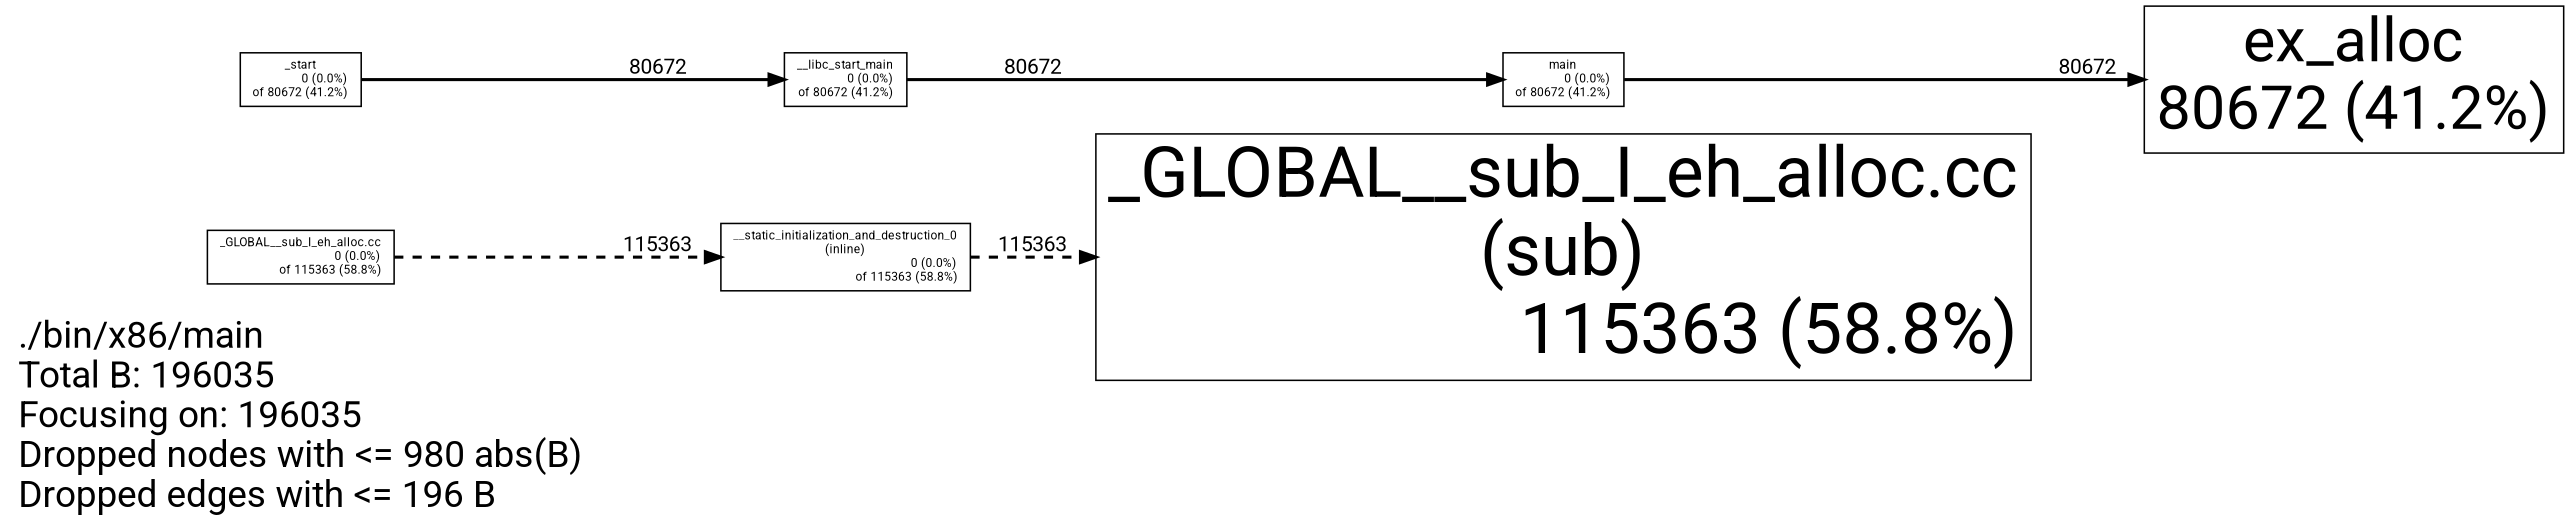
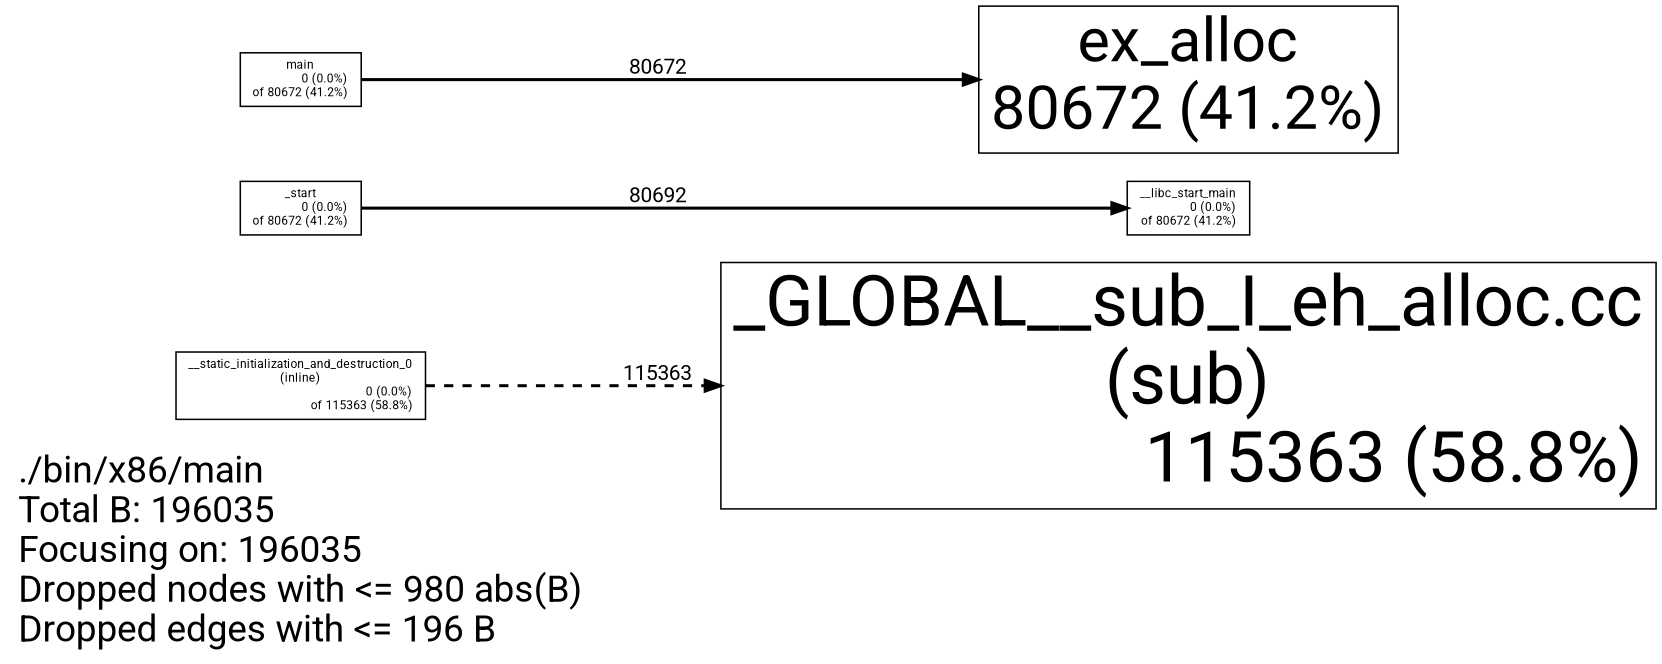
(658, 68) -> (658, 197)
(1197, 80) -> none
(301, 257) -> none
